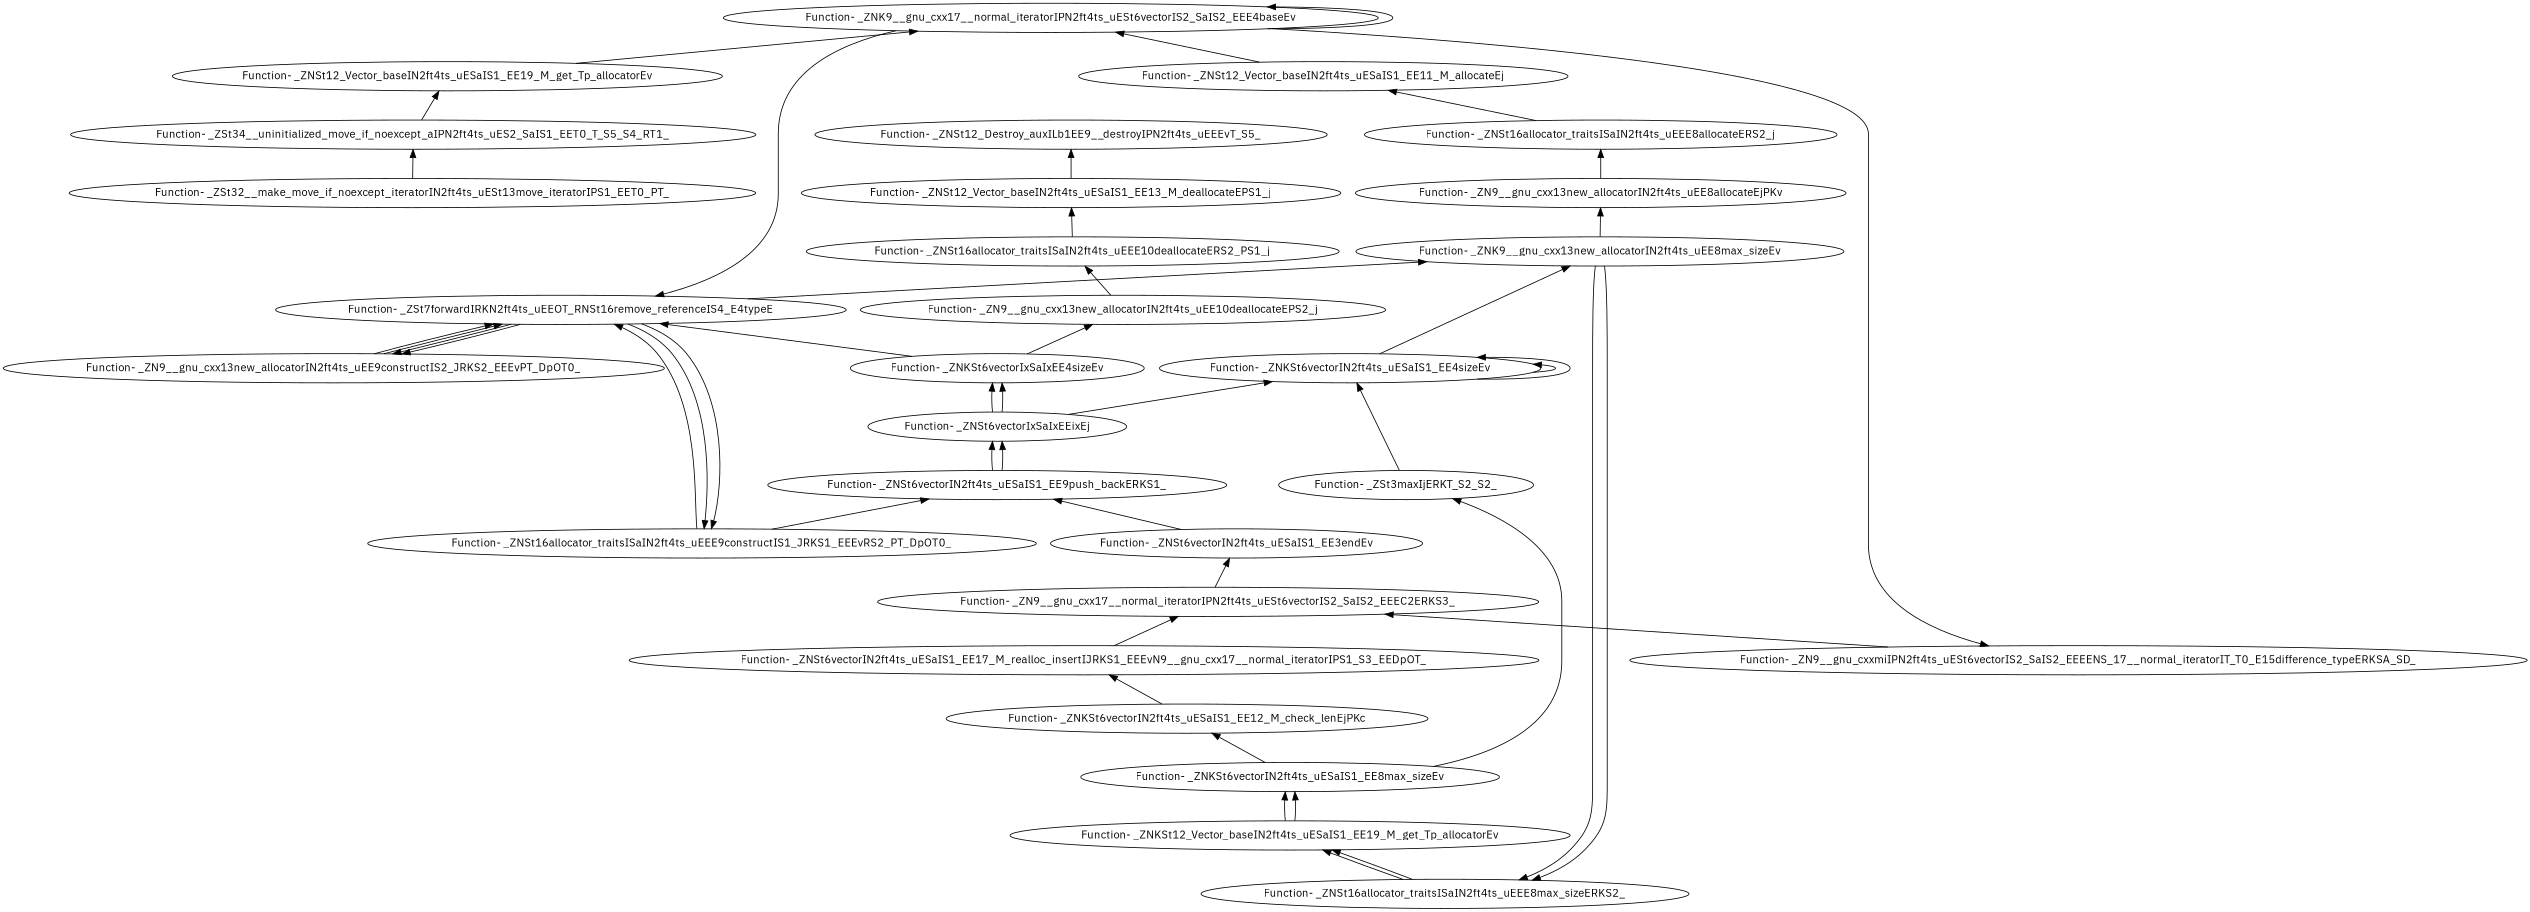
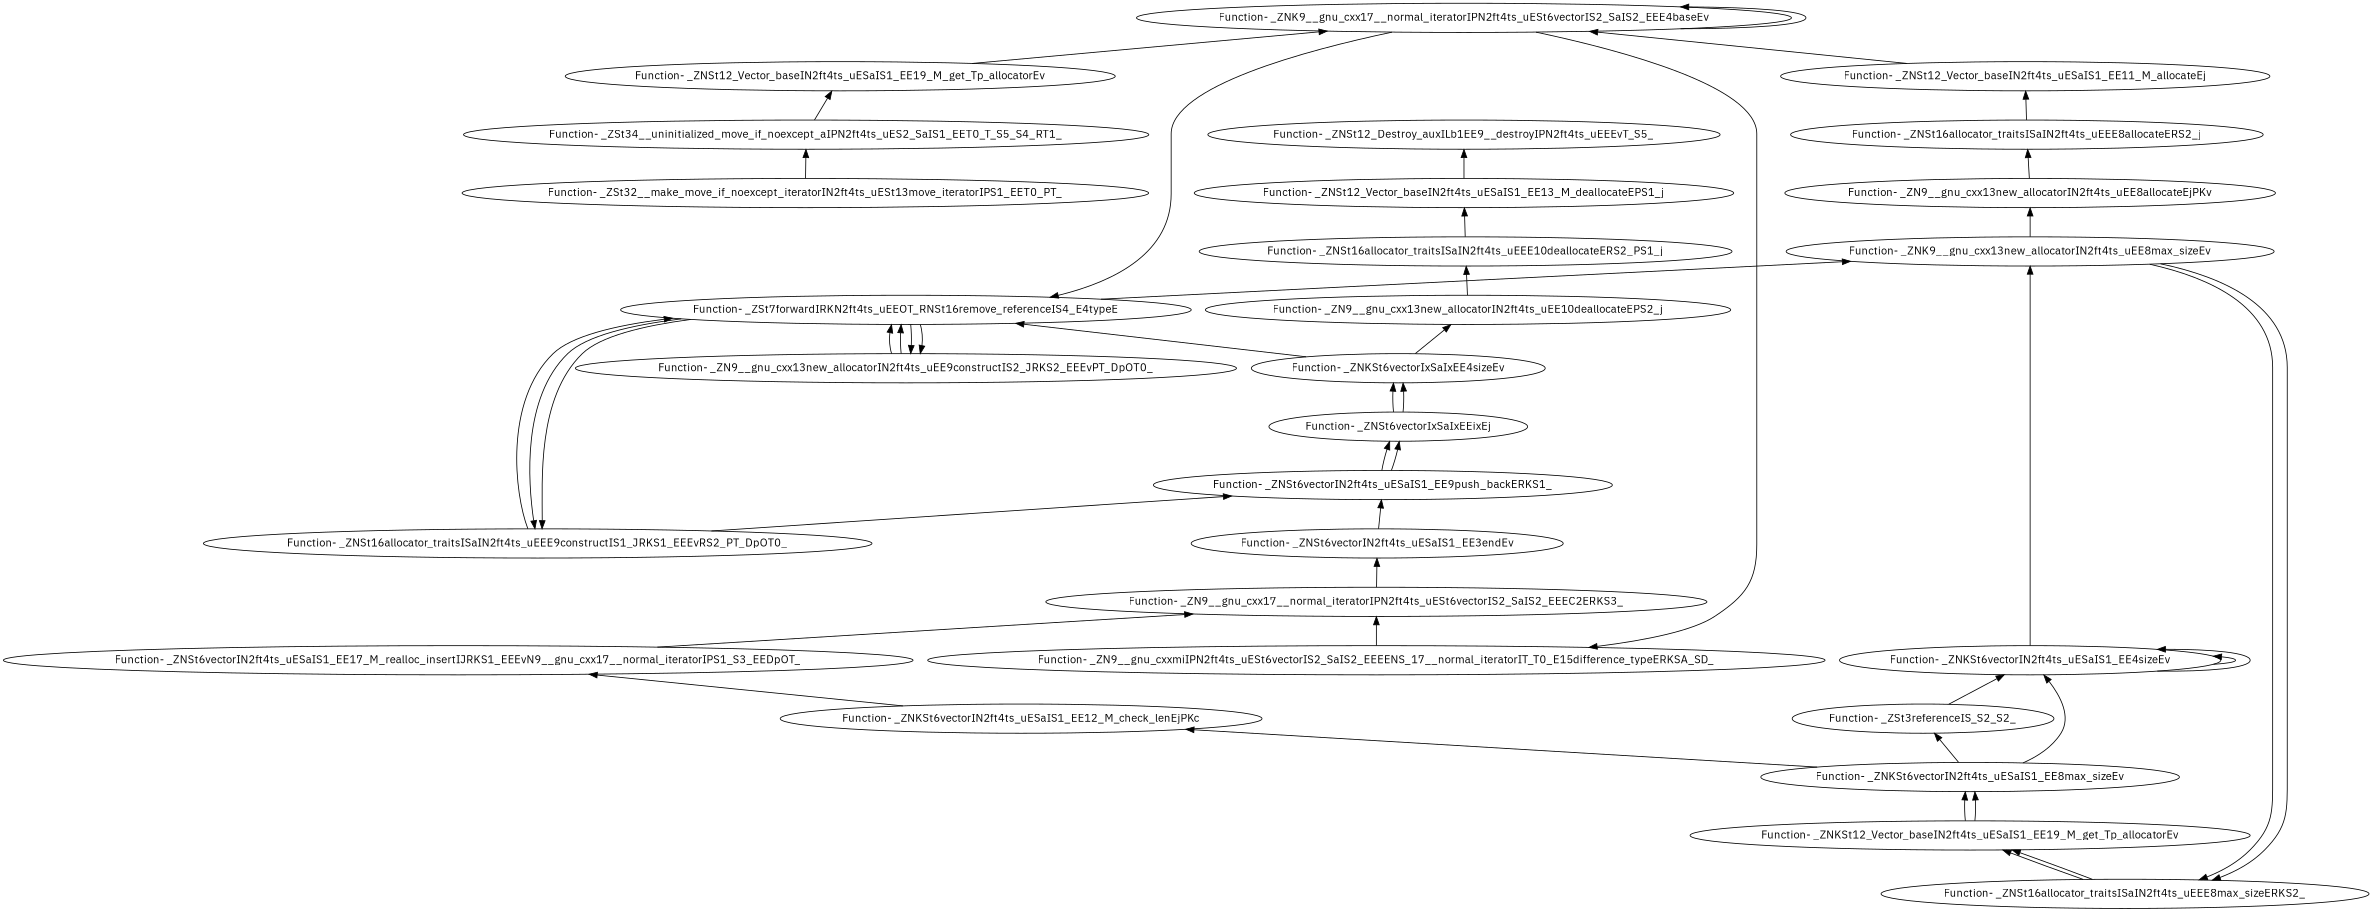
(1166, 399) -> (2063, 730)
(1406, 485) -> (1923, 719)
